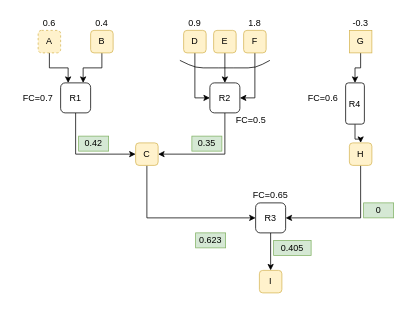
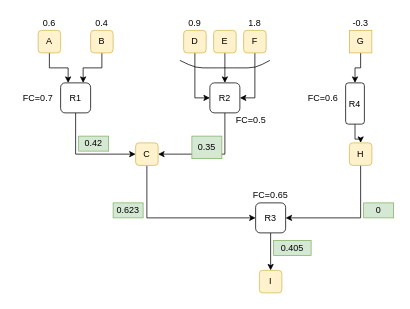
(49, 42) -> (49, 42)
(207, 144) -> (207, 147)
(210, 240) -> (128, 210)
